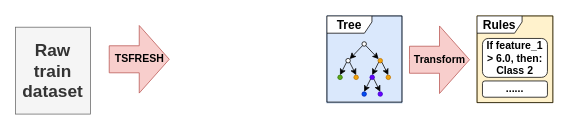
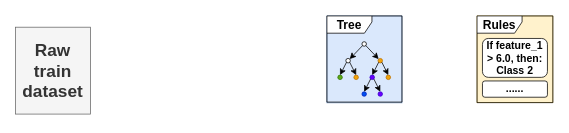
(139, 59) -> none
(439, 60) -> none
